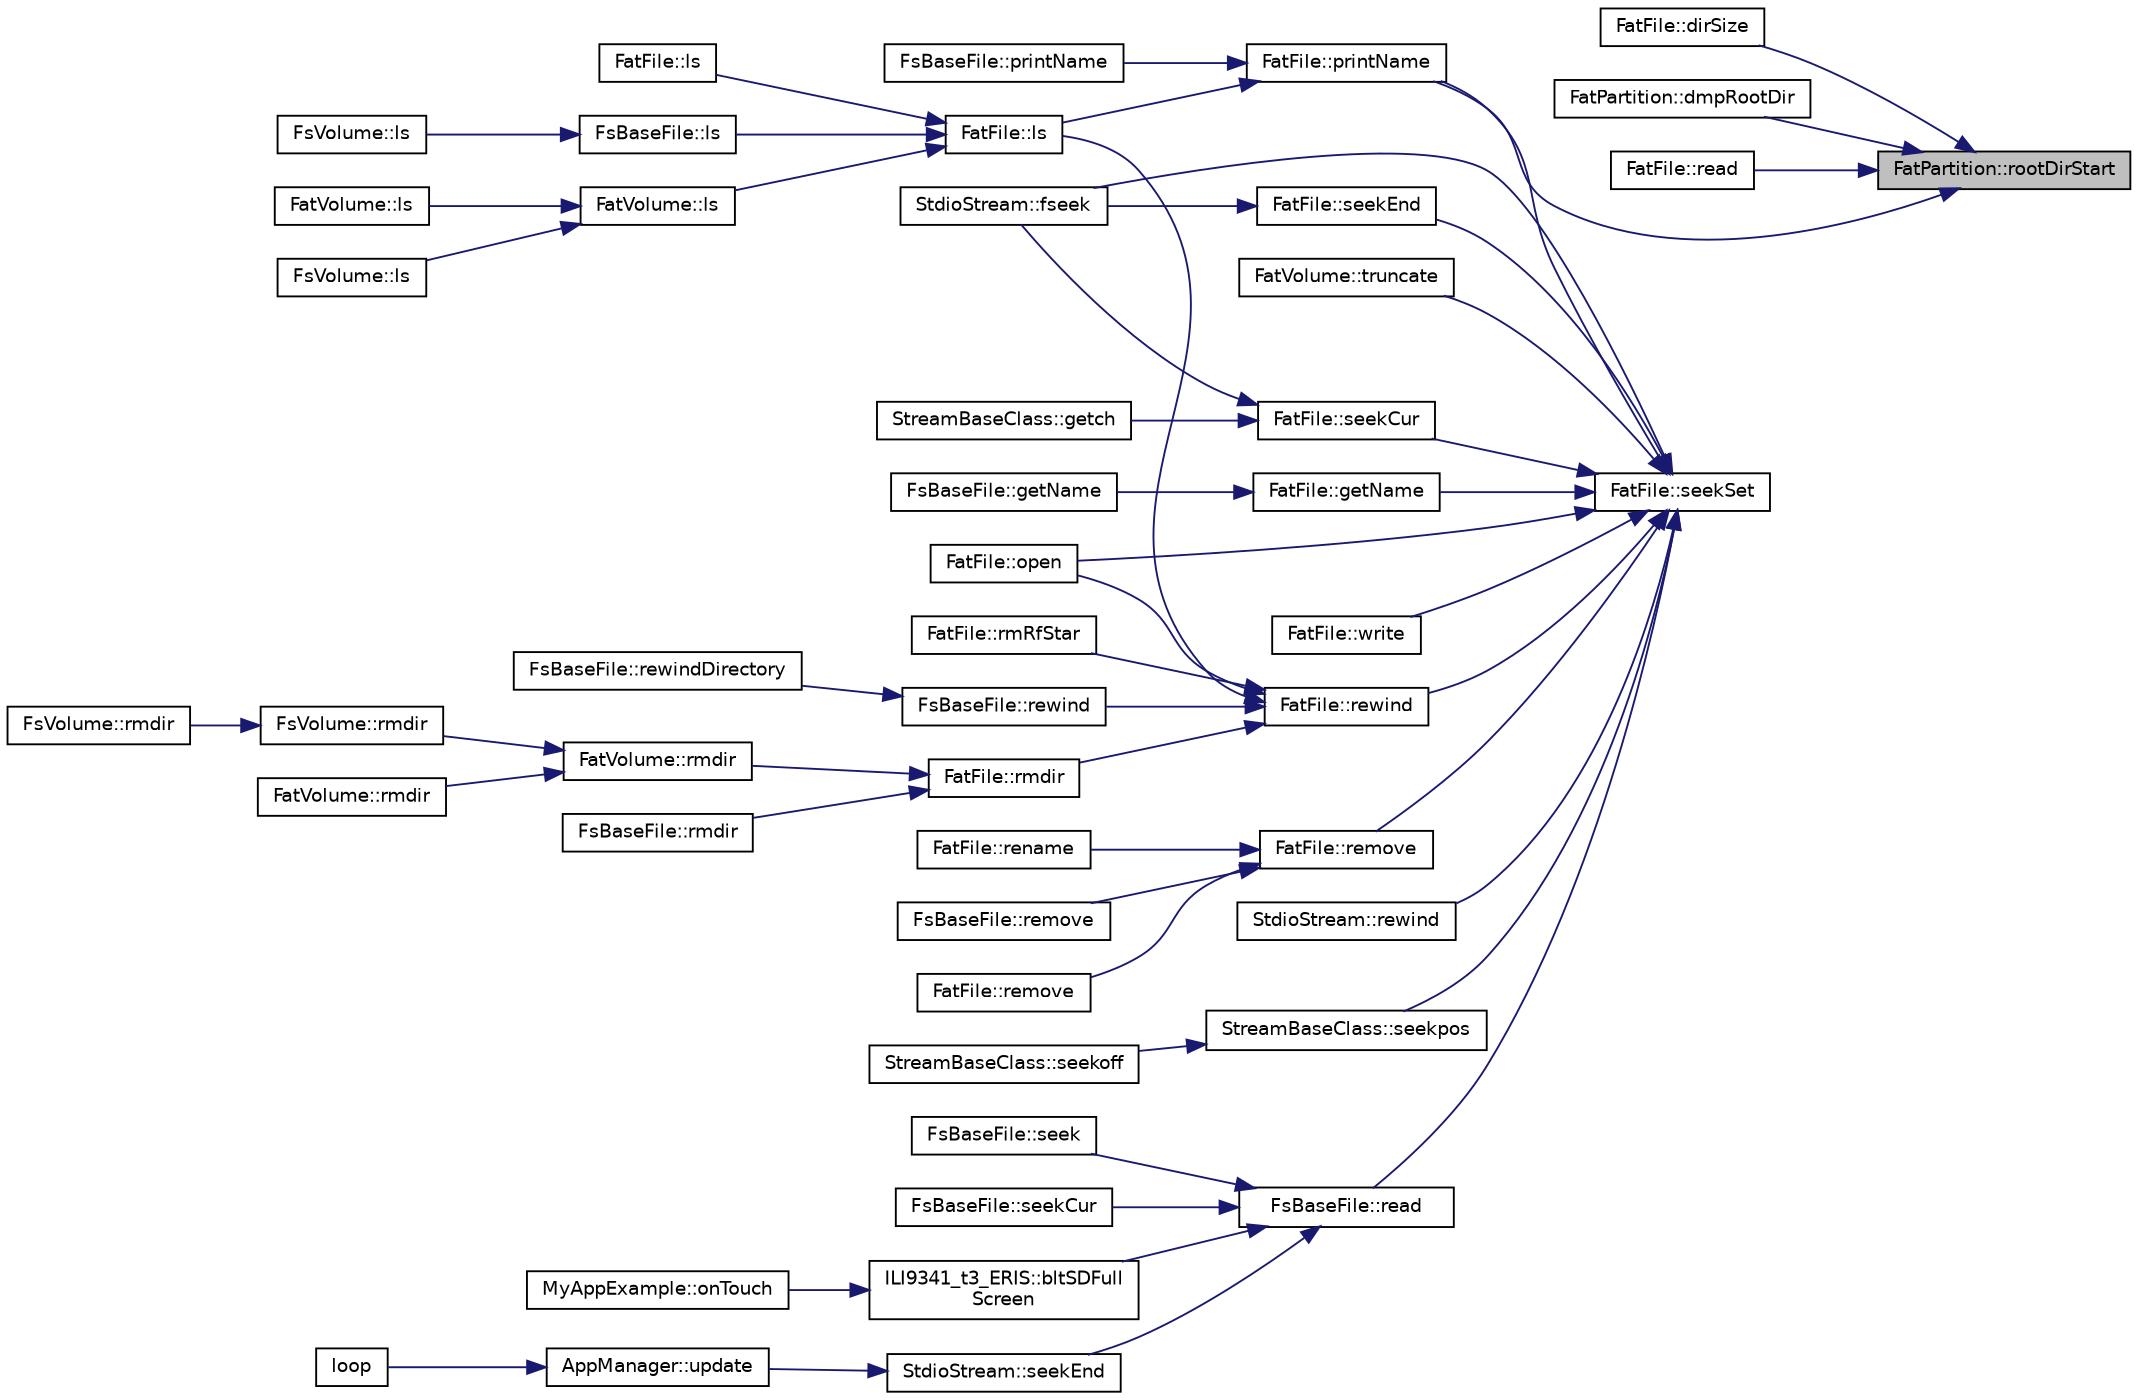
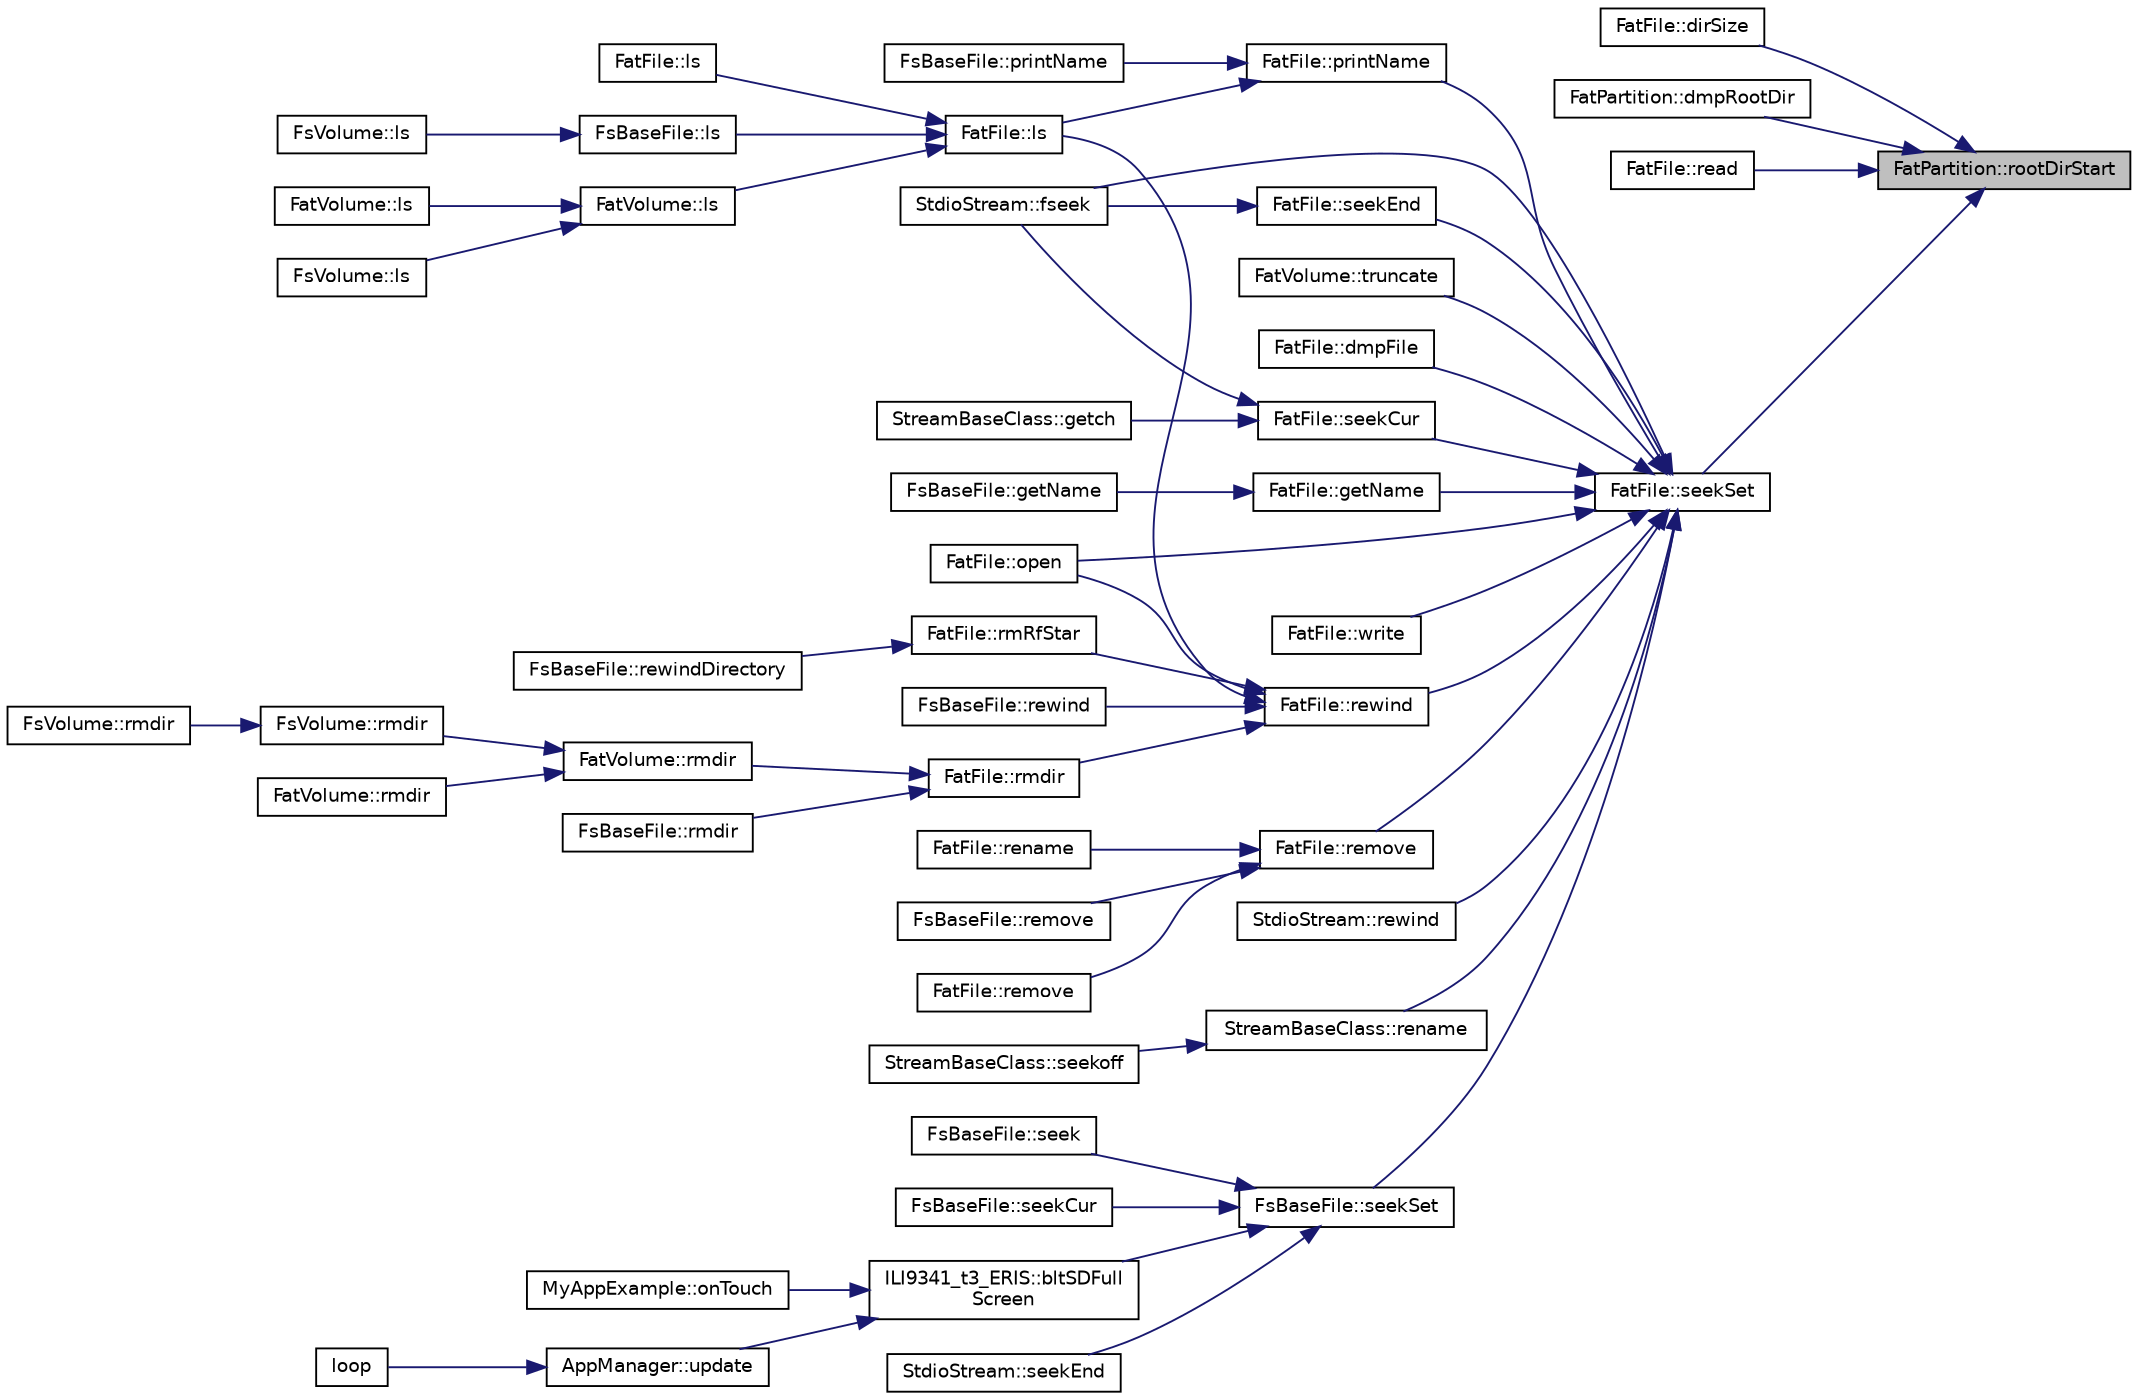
(1657, 237) -> (1837, 338)
none -> (1347, 349)
(843, 690) -> (847, 651)
(1347, 1030) -> (1347, 1030)
(1347, 1207) -> (1347, 1207)
(819, 1370) -> (799, 1336)
